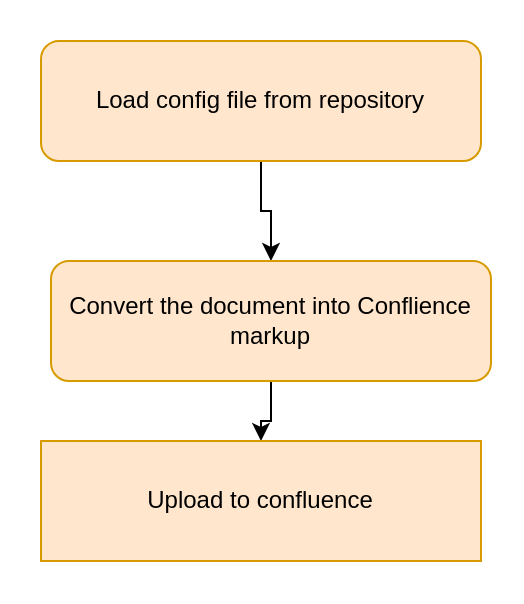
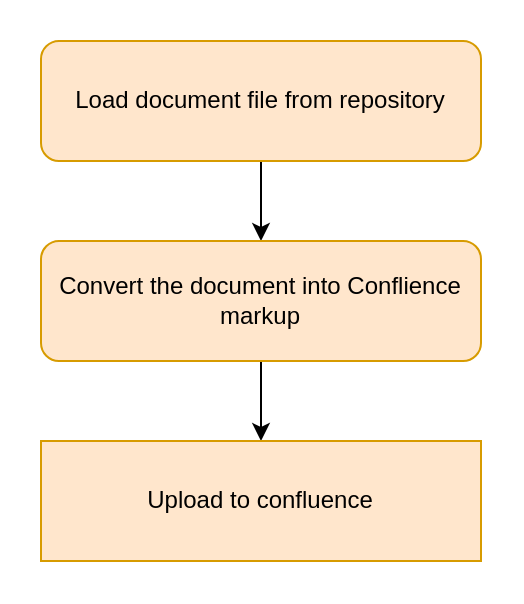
(261, 101) -> (261, 101)
(271, 321) -> (261, 301)
